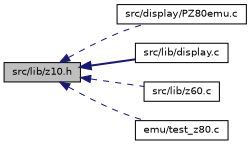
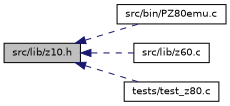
(182, 14) -> (172, 14)
(182, 53) -> none
(182, 130) -> (172, 92)
